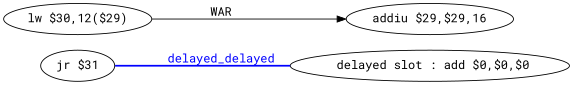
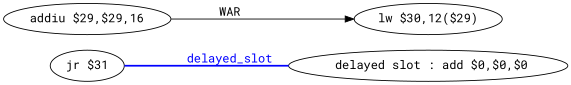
(245, 19) -> (258, 19)
(221, 59) -> (230, 59)
